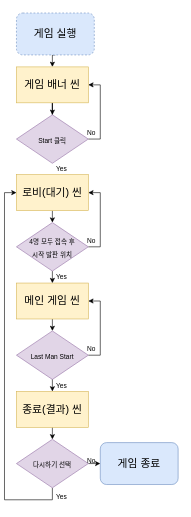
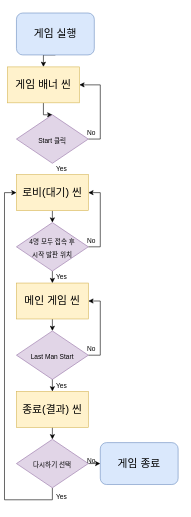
(56, 33) -> (56, 33)
(53, 84) -> (44, 84)
